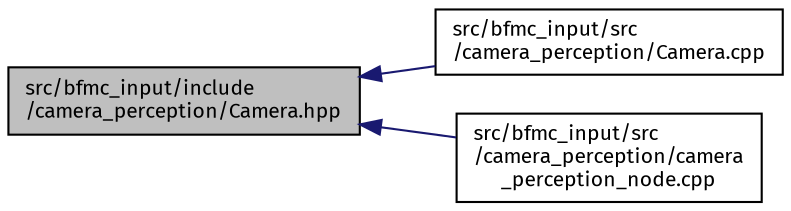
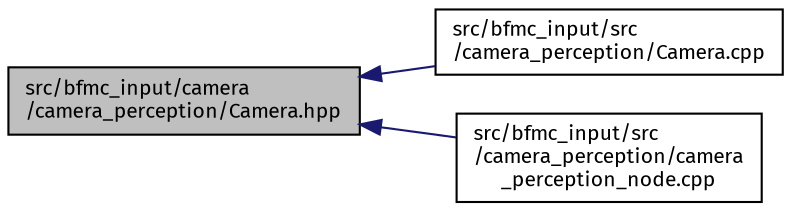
(184, 101) -> (184, 101)
